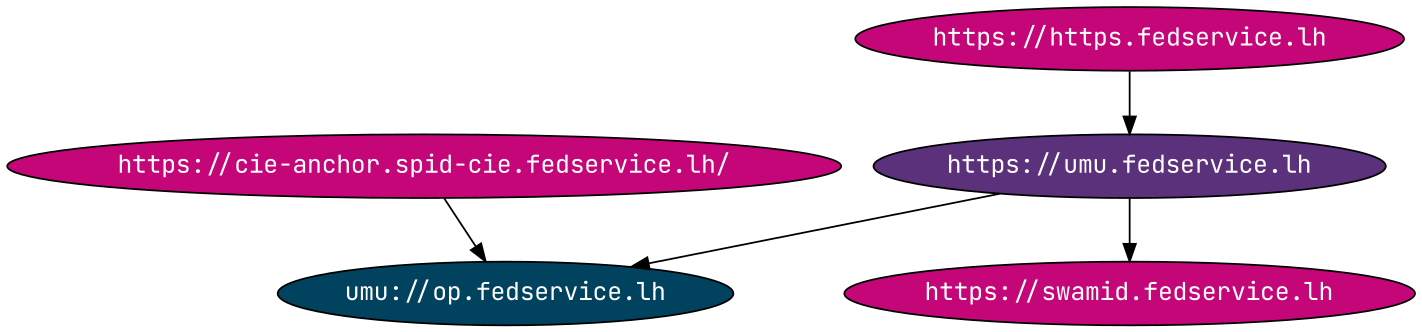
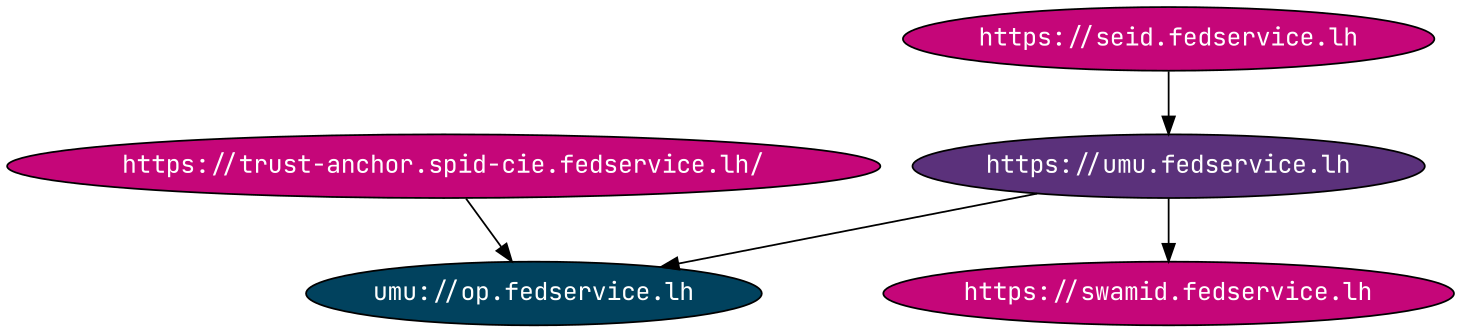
(1130, 39) -> (1169, 39)
(424, 166) -> (444, 166)
